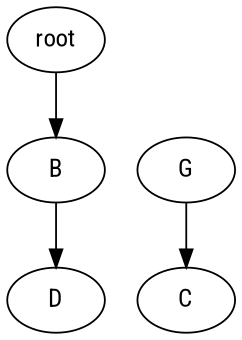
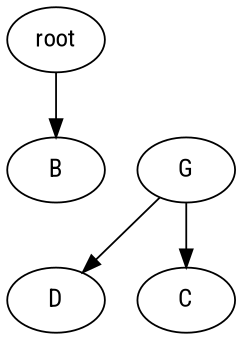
(56, 226) -> (128, 229)
